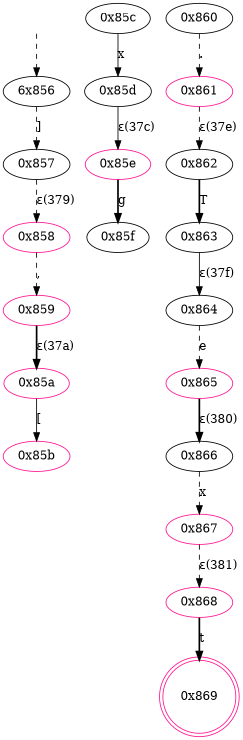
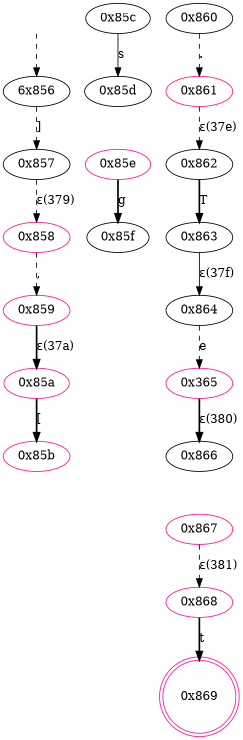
(121, 55) -> (121, 55)
(118, 124) -> none
(199, 383) -> (199, 383)
(37, 416) -> (37, 416)
(199, 489) -> none
